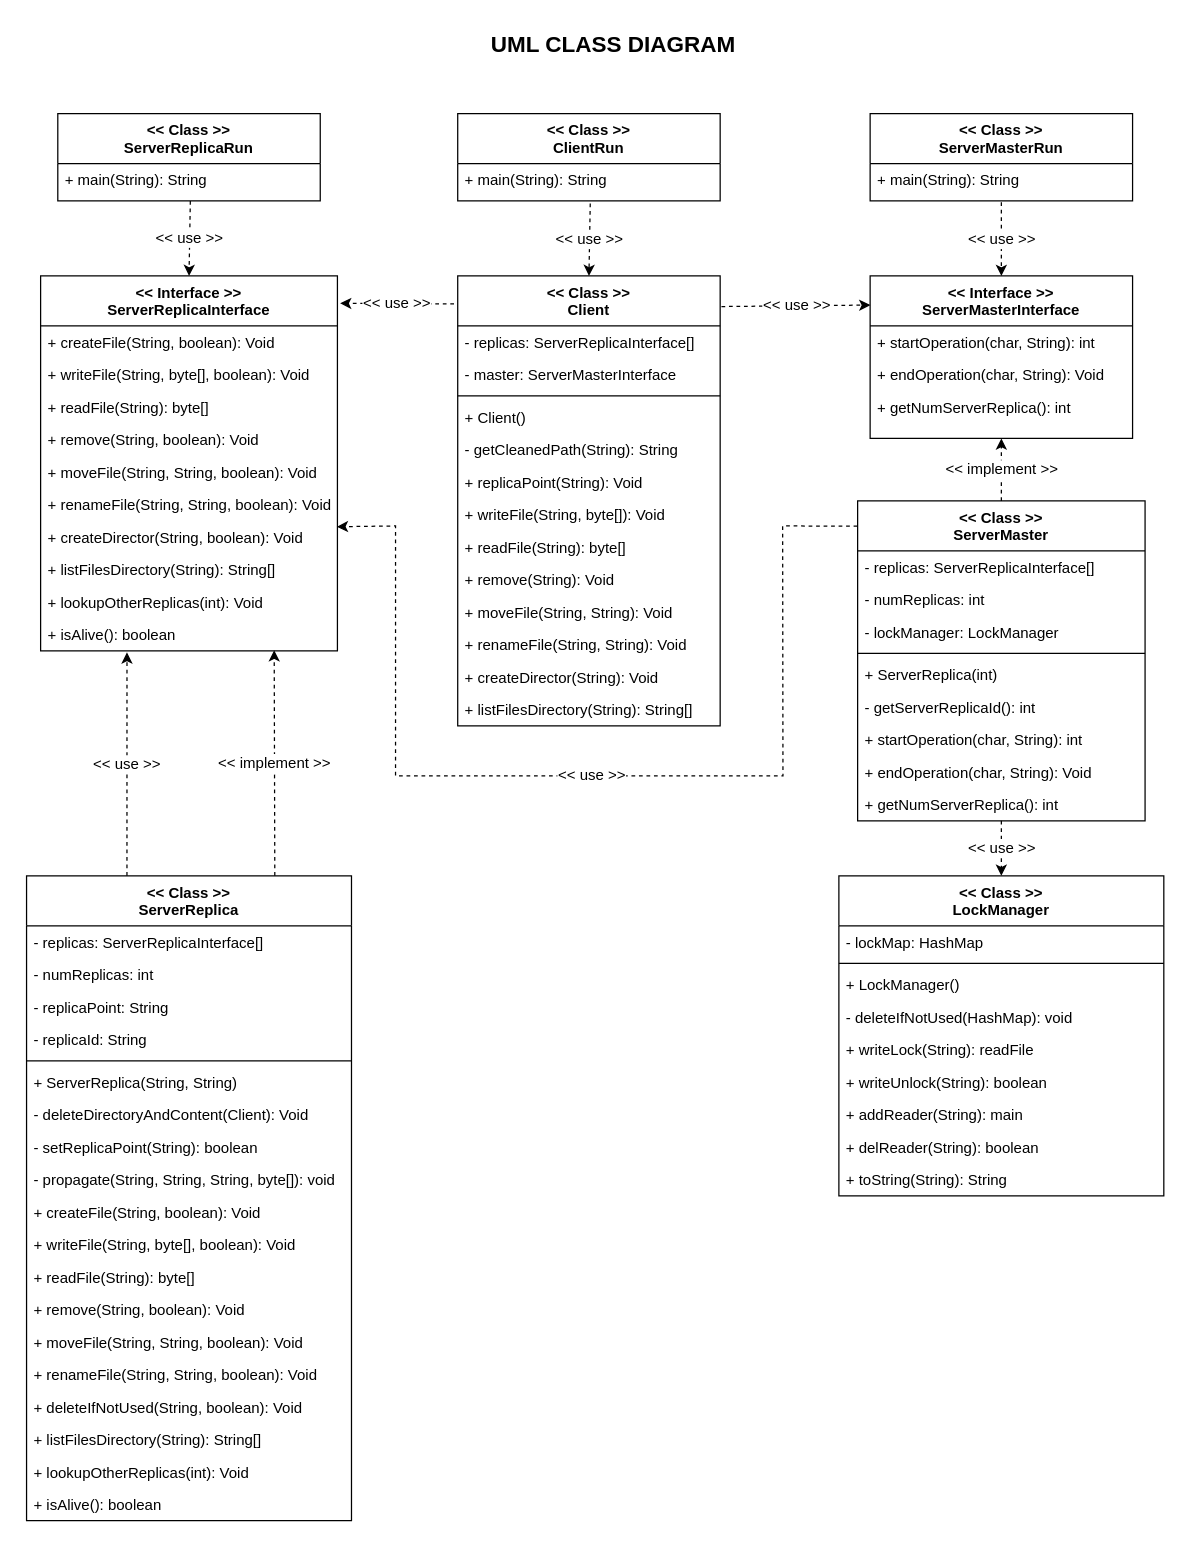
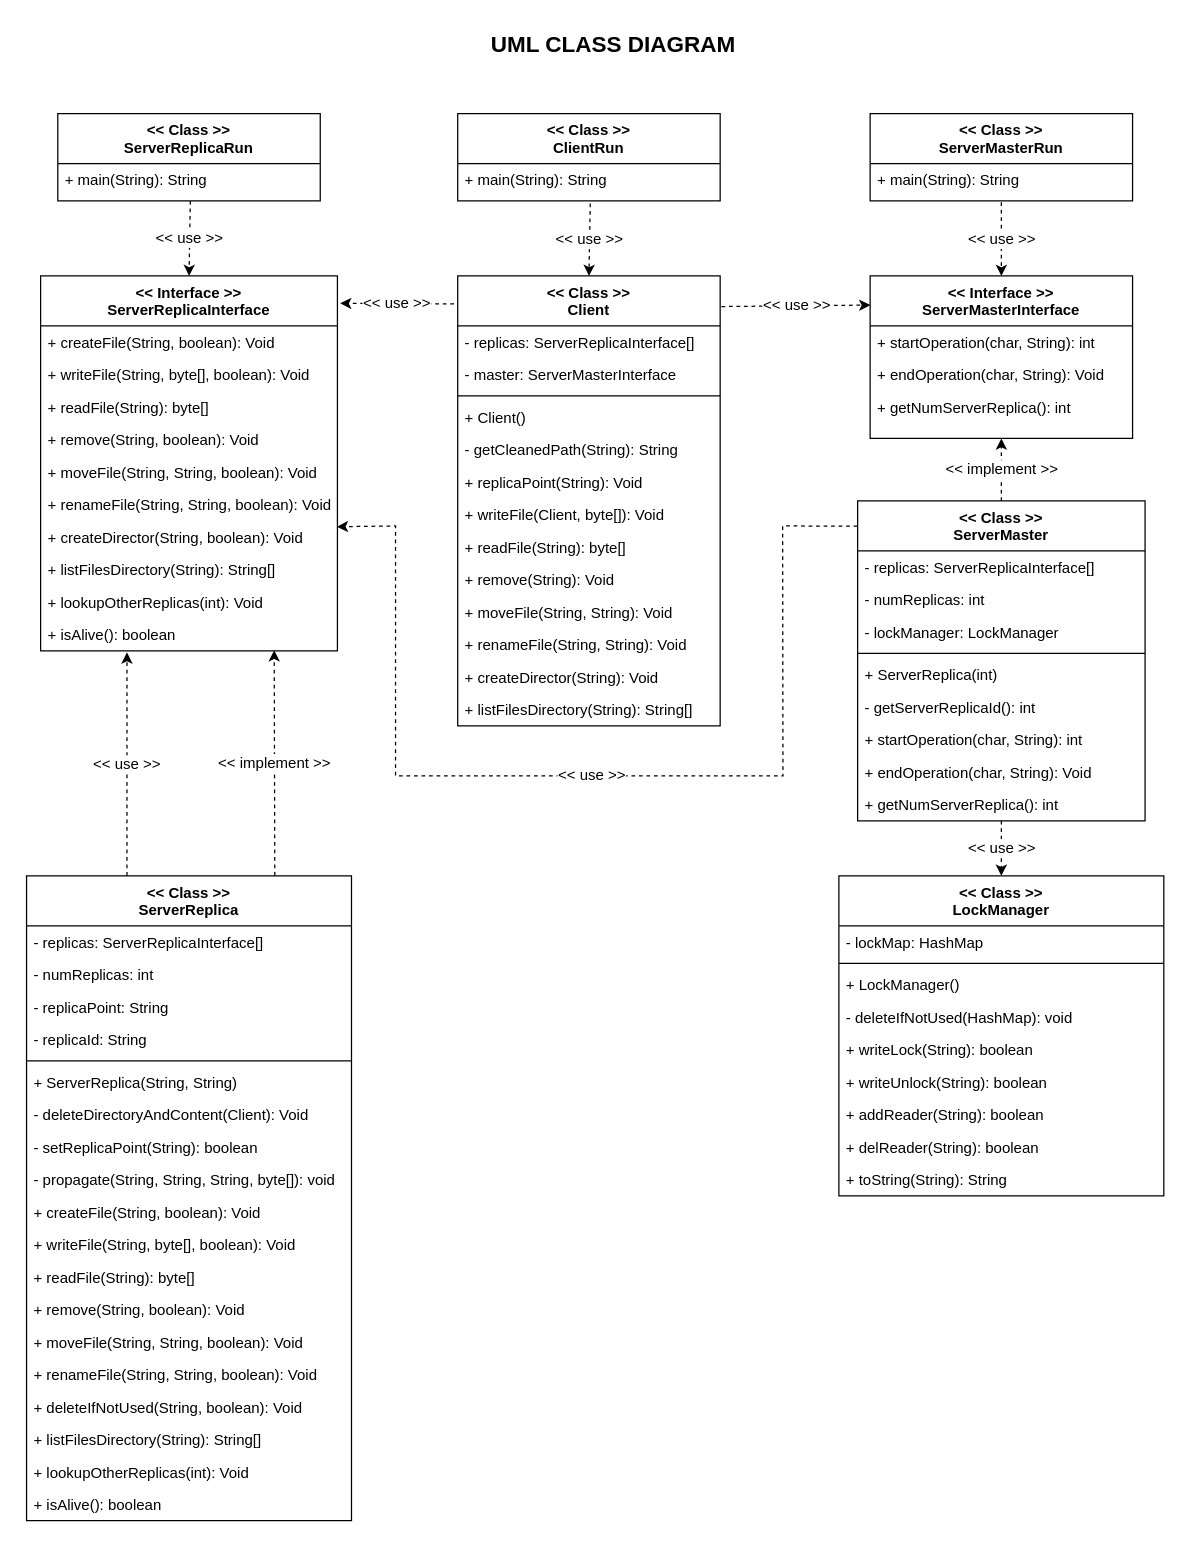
(584, 515) -> (582, 515)
(956, 1050) -> (954, 1050)
(943, 1115) -> (956, 1115)
